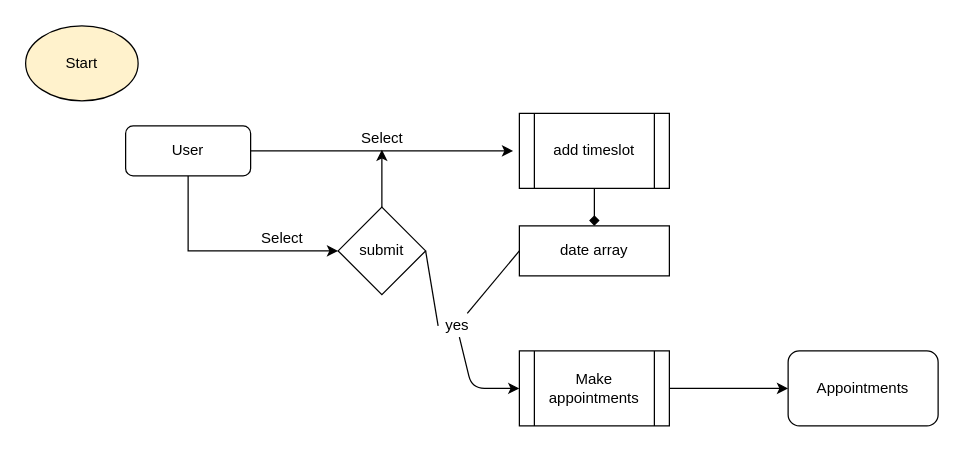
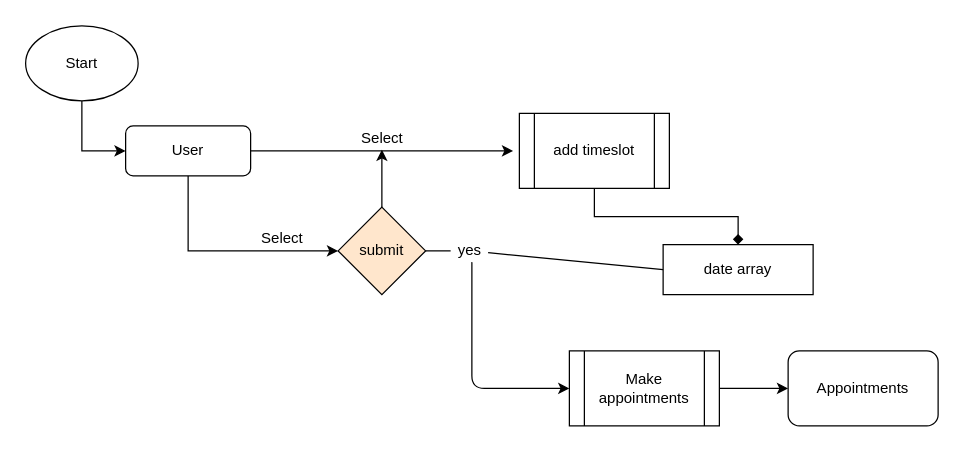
(82, 63) -> (82, 63)
none -> (82, 143)
(382, 251) -> (382, 251)
(594, 251) -> (738, 269)
(457, 326) -> (469, 251)
(594, 388) -> (644, 388)
